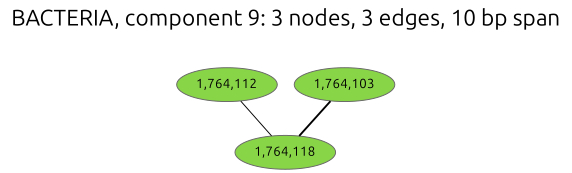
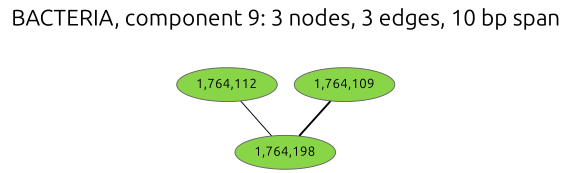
(345, 85) -> (345, 85)
(285, 152) -> (285, 152)
